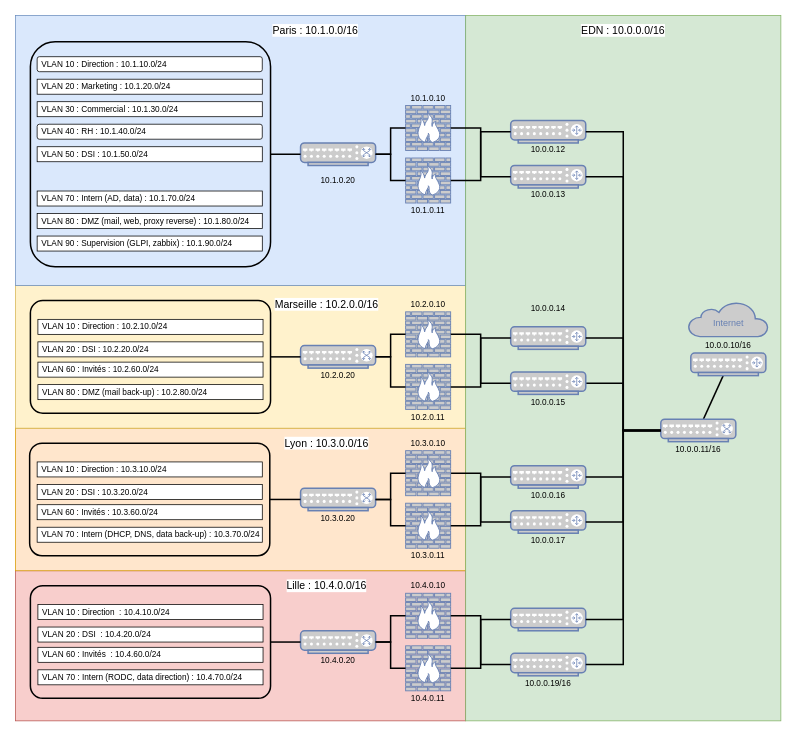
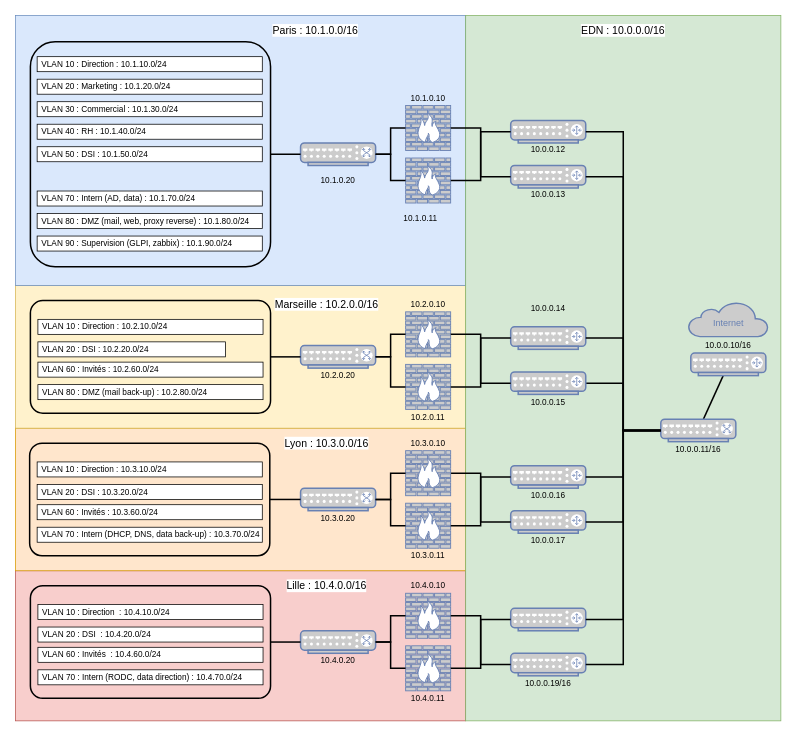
(150, 64) -> (150, 64)
(150, 132) -> (150, 132)
(428, 210) -> (420, 218)
(150, 349) -> (132, 349)
